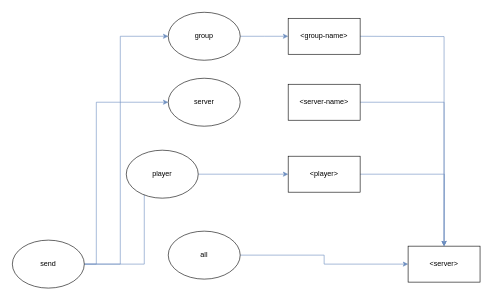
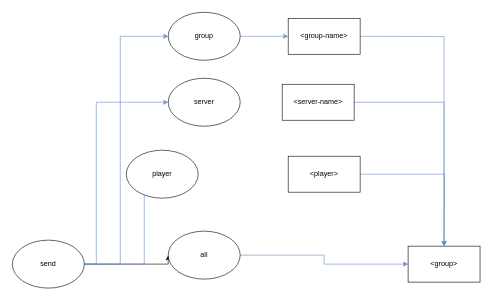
(324, 102) -> (318, 102)
(282, 174) -> none
none -> (168, 260)
(444, 264) -> (444, 264)
